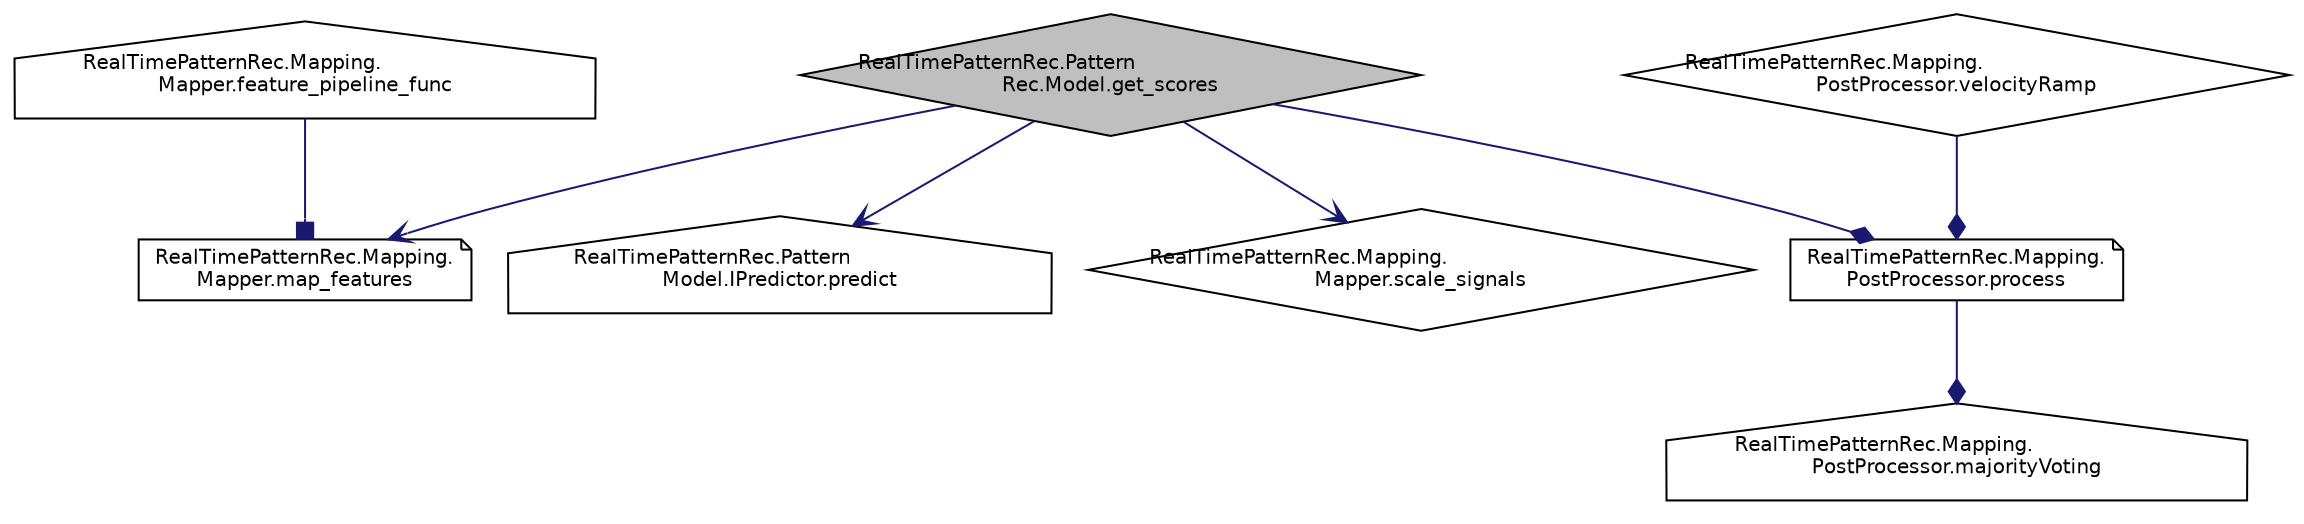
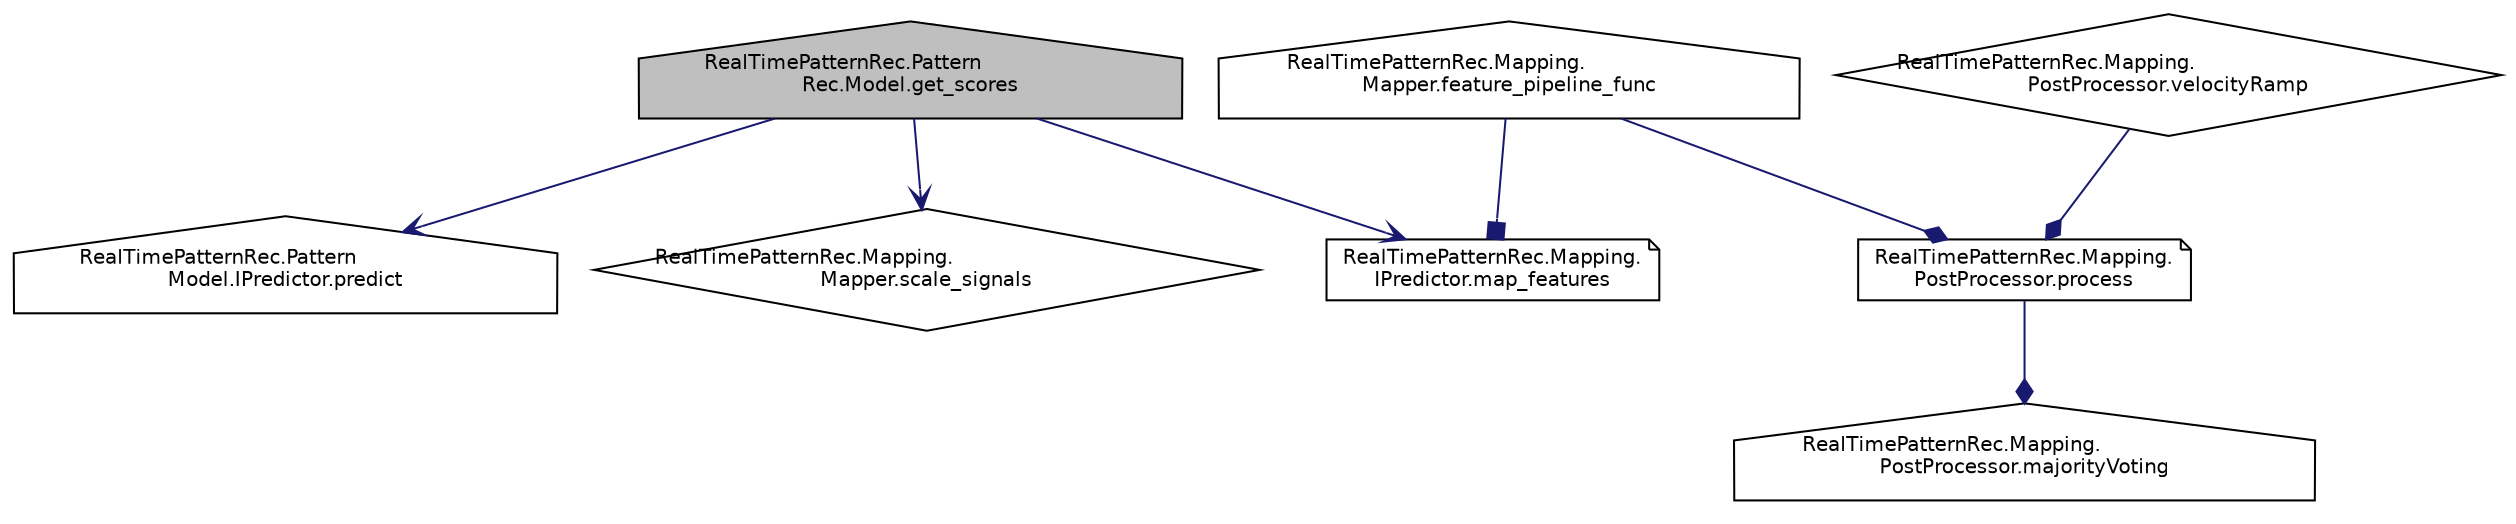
(1111, 75) -> (911, 75)
(1563, 160) -> (1773, 175)
(305, 270) -> (1493, 270)
